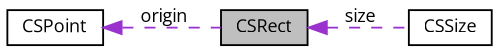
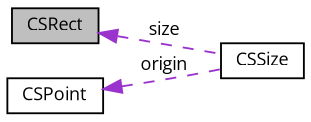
(172, 28) -> (171, 78)
